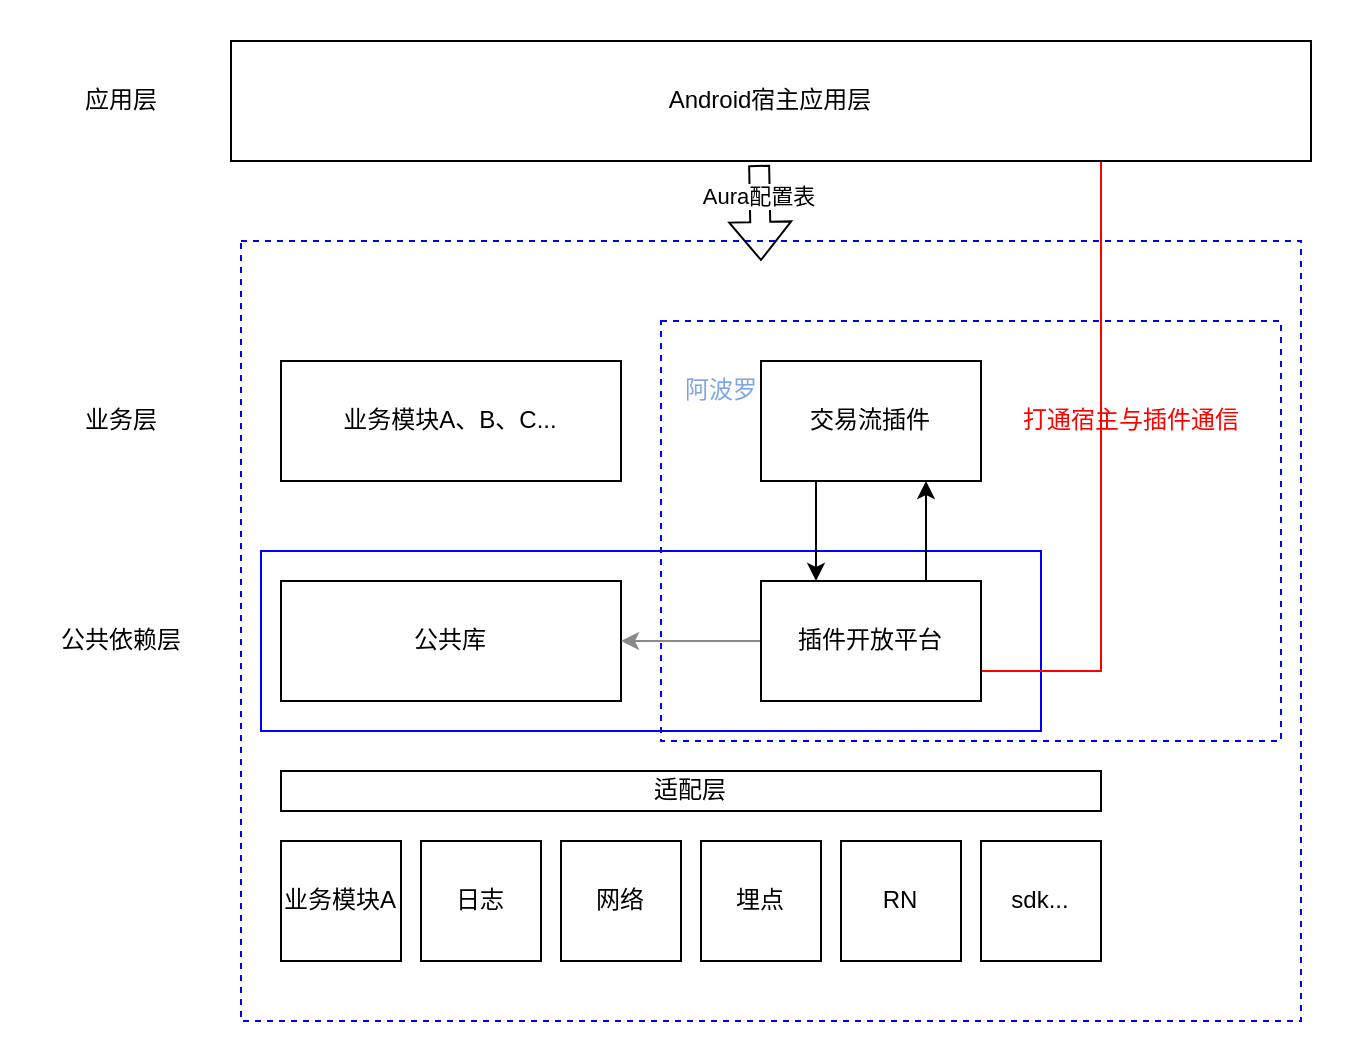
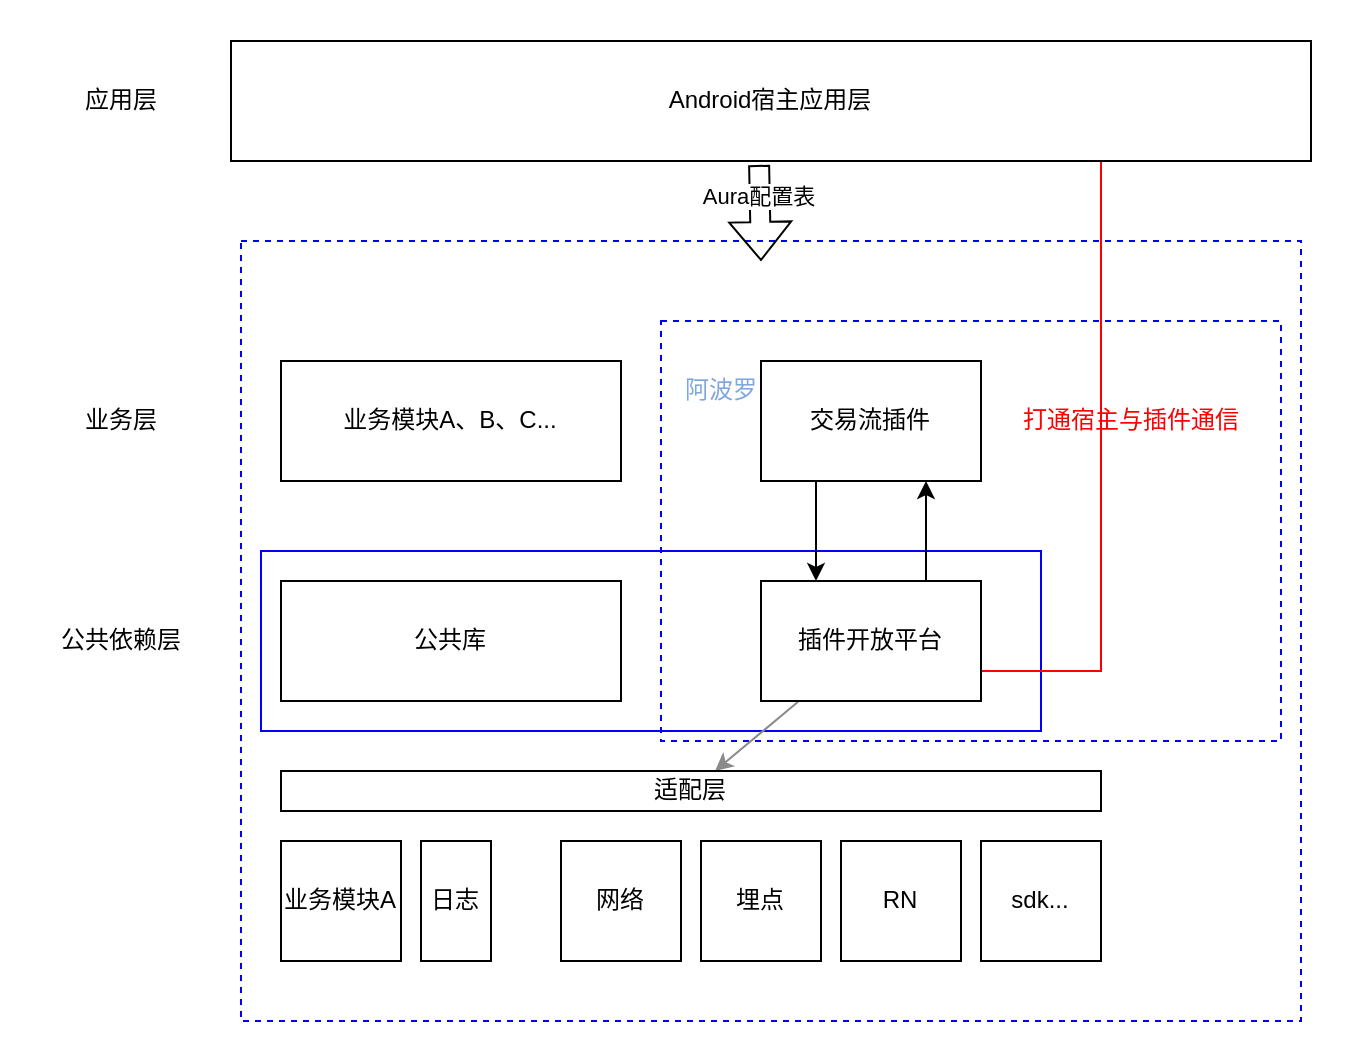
(698, 641) -> (762, 732)
(481, 901) -> (456, 901)
